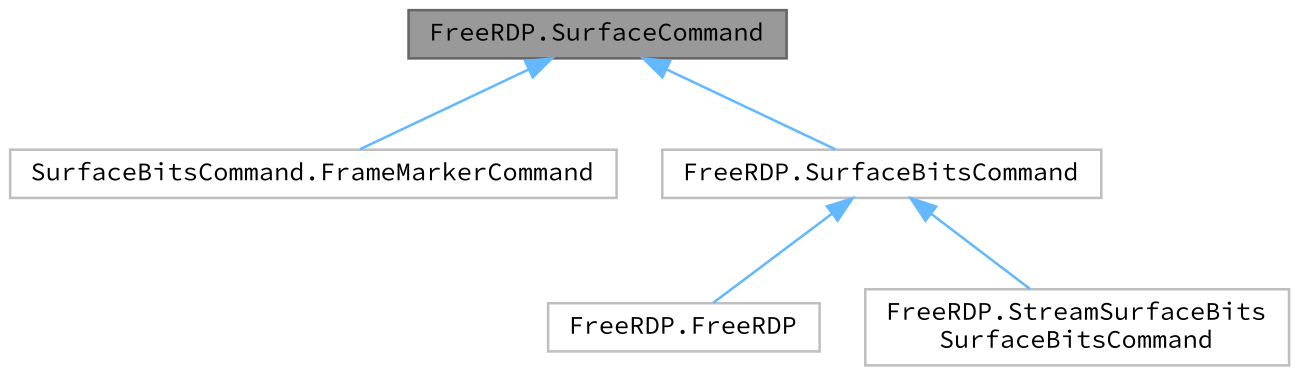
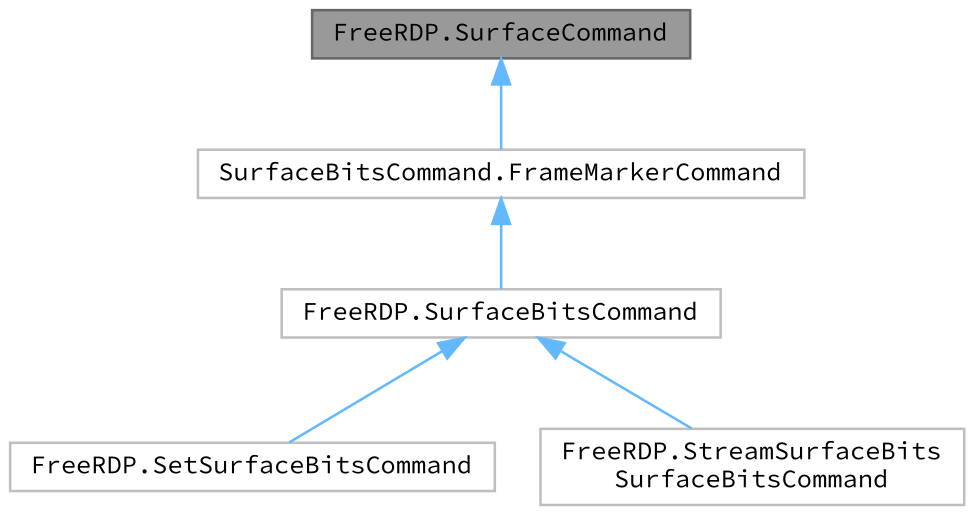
(751, 109) -> (501, 257)
(684, 327) -> (252, 467)
